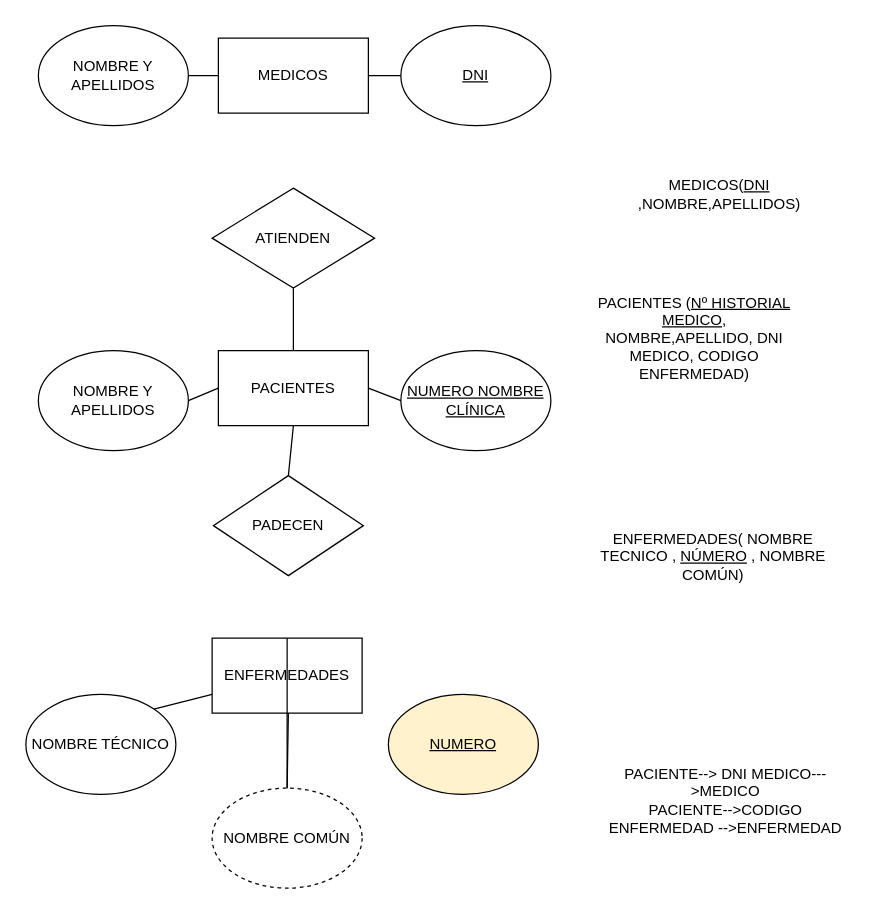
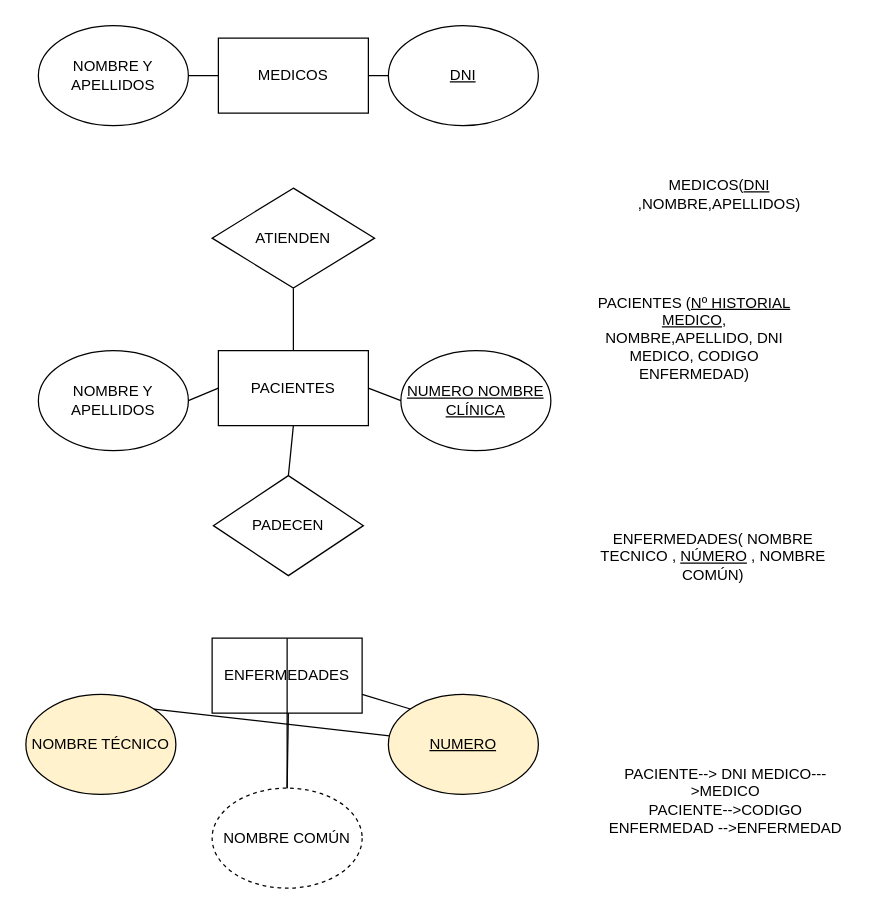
(476, 76) -> (463, 76)
(183, 702) -> (271, 722)
none -> (386, 702)
(101, 744) -> (101, 744)
